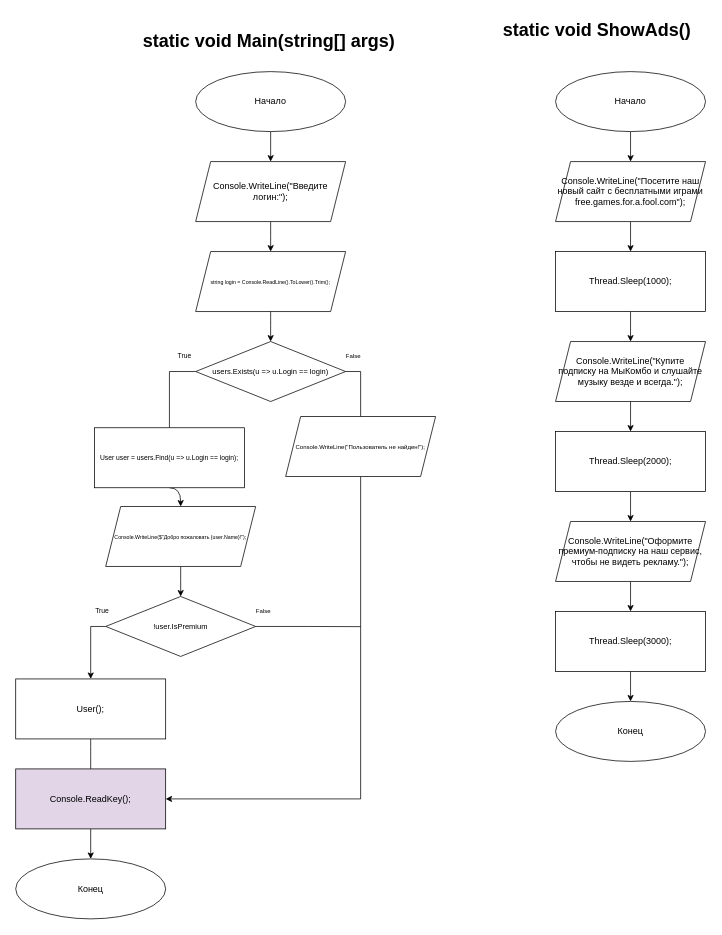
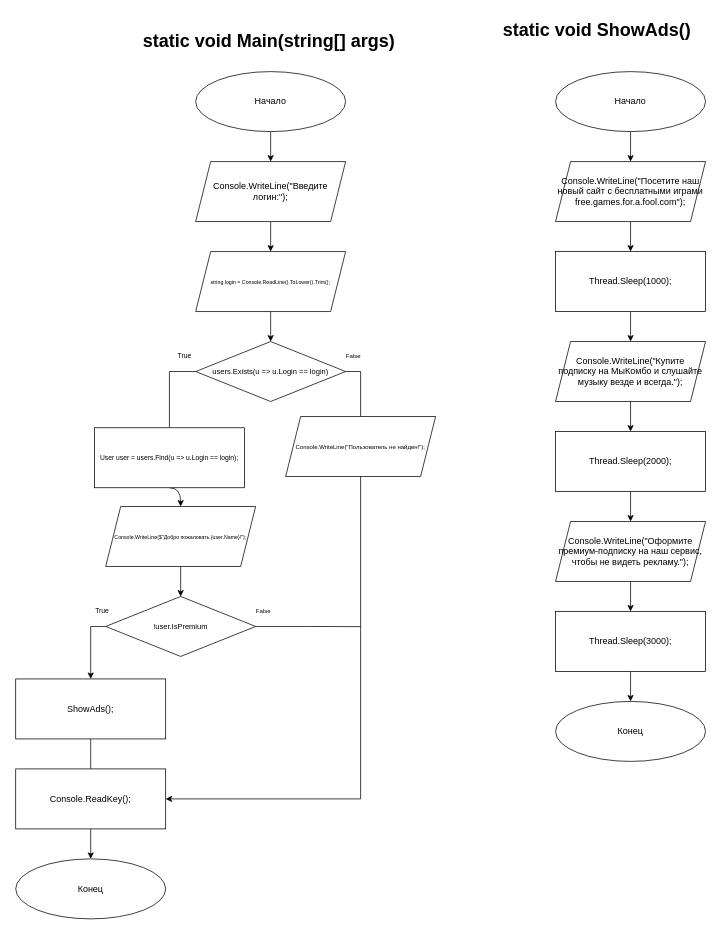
(90, 709) -> (90, 709)
(90, 799) -> (90, 799)
